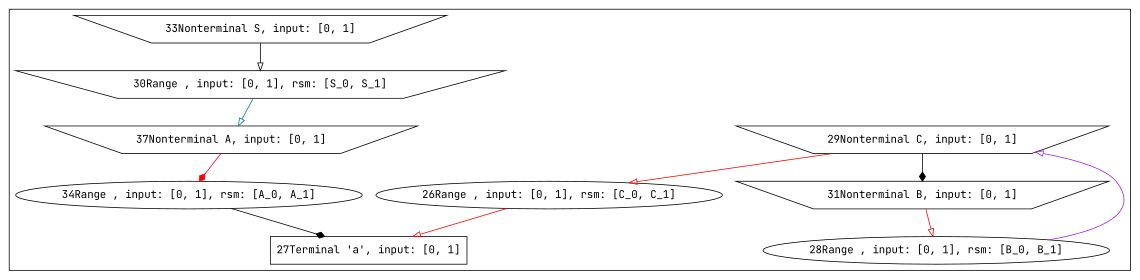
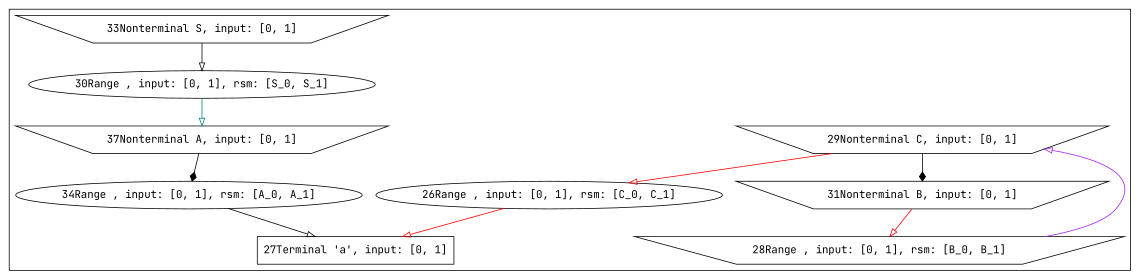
(260, 84) -> (202, 84)
(213, 164) -> (197, 163)
(274, 221) -> (268, 221)
(936, 250) -> (879, 250)
